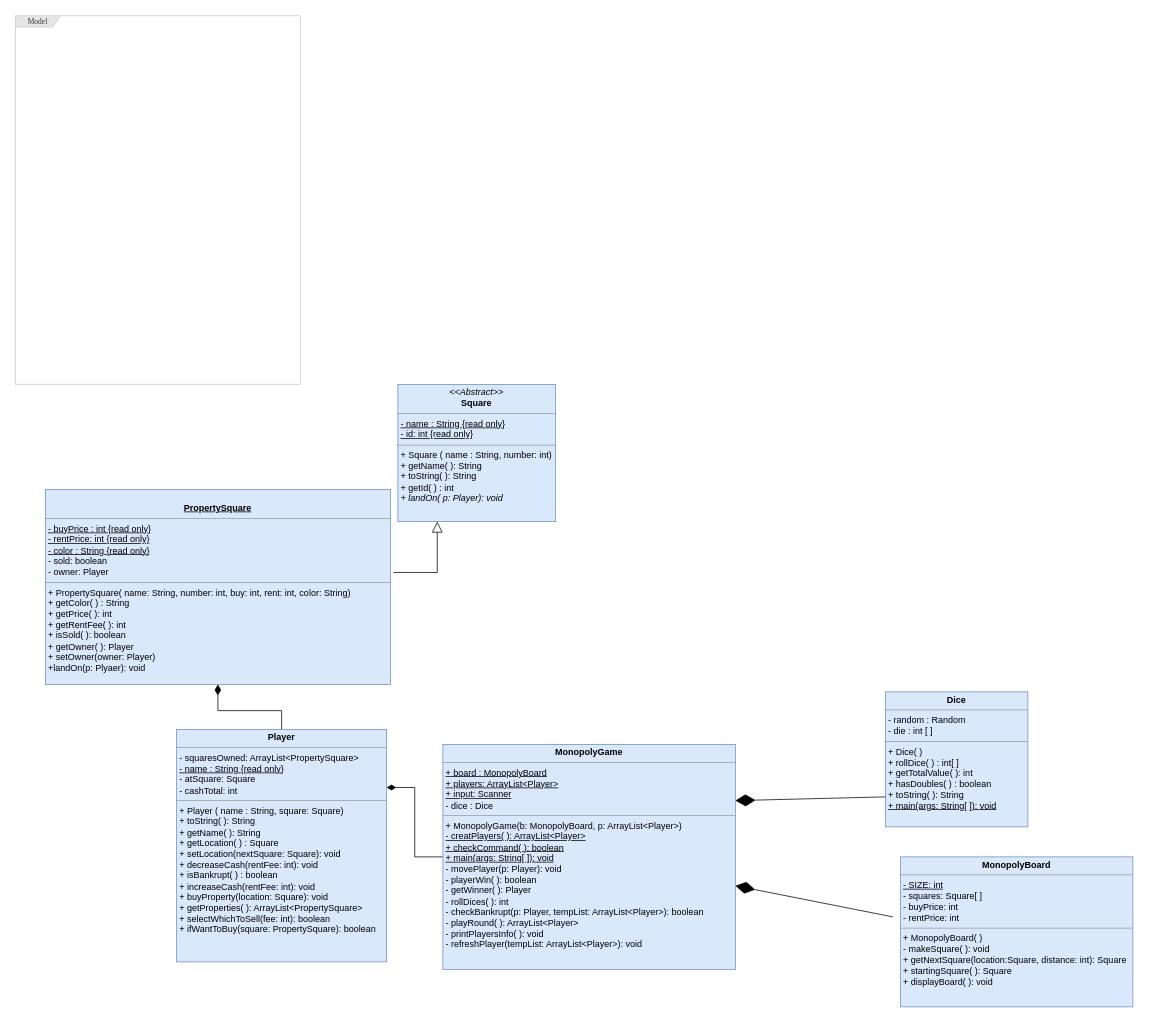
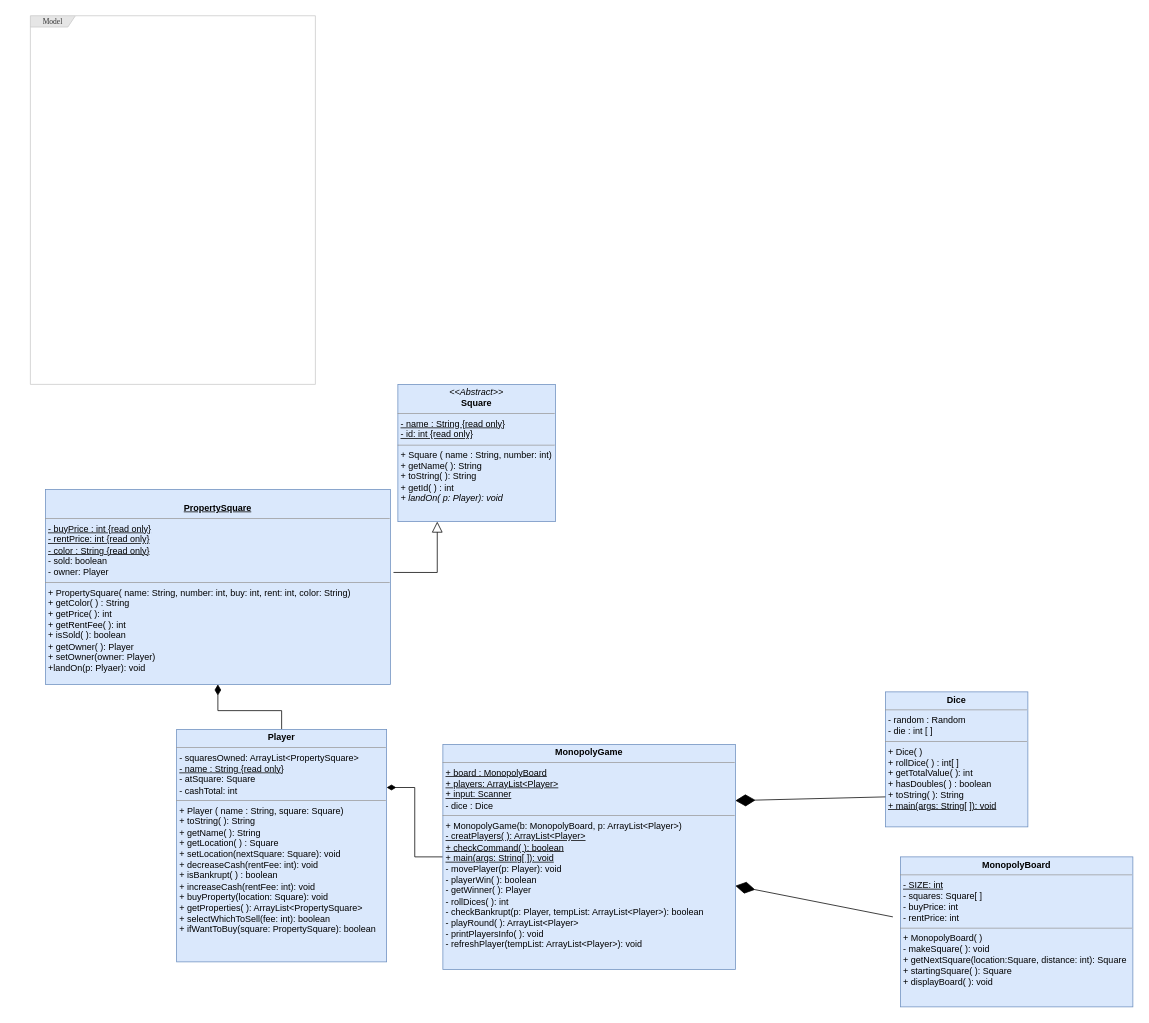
(158, 200) -> (173, 200)
